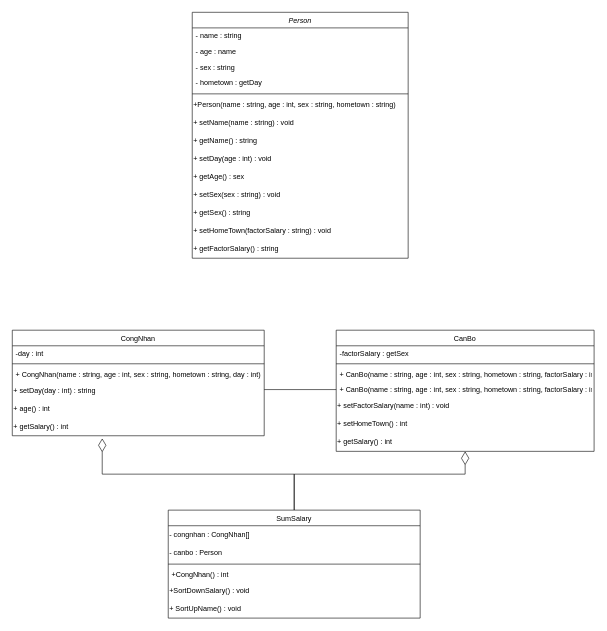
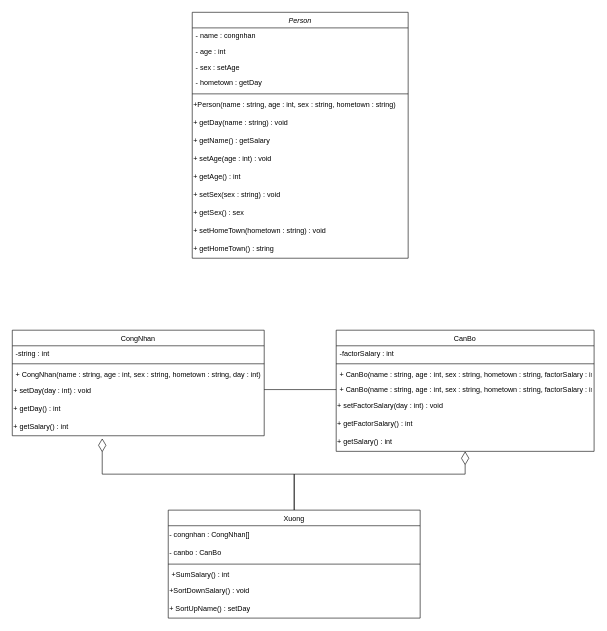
(221, 36) -> (226, 36)
(216, 52) -> (213, 52)
(219, 67) -> (220, 67)
(248, 123) -> (246, 123)
(229, 141) -> (235, 141)
(237, 159) -> (237, 159)
(222, 177) -> (221, 177)
(227, 213) -> (222, 213)
(271, 231) -> (264, 231)
(244, 249) -> (237, 249)
(32, 354) -> (37, 354)
(380, 354) -> (373, 354)
(62, 391) -> (57, 391)
(401, 407) -> (399, 407)
(35, 409) -> (41, 409)
(375, 425) -> (382, 425)
(294, 518) -> (294, 518)
(198, 553) -> (196, 553)
(202, 575) -> (203, 575)
(207, 609) -> (212, 609)
